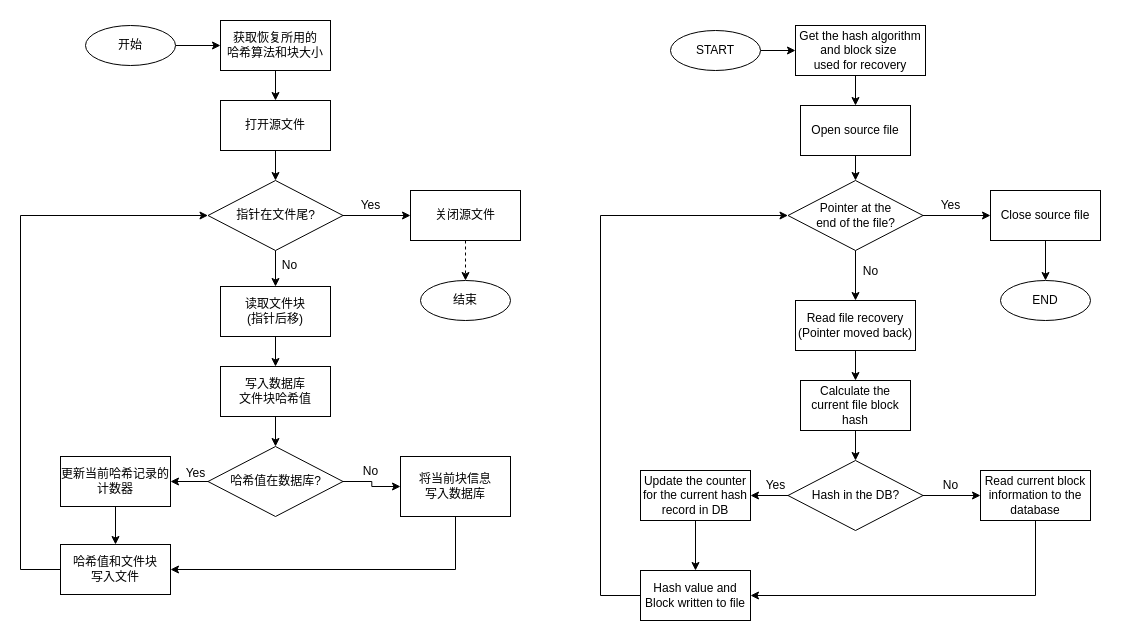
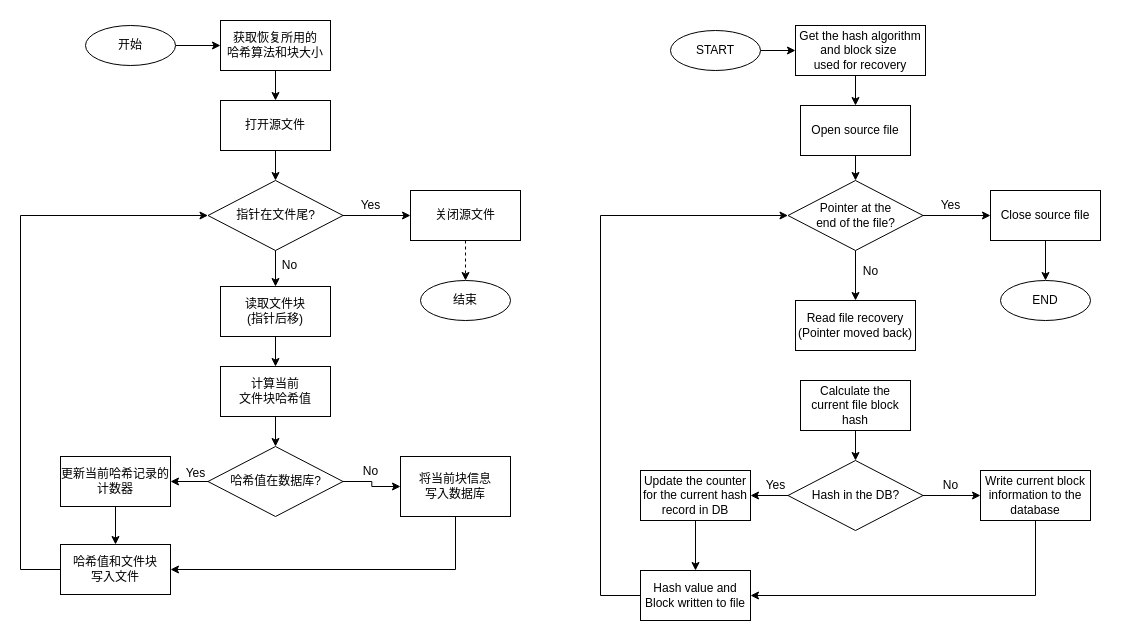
(856, 370) -> none
(276, 392) -> (276, 392)
(1036, 496) -> (1036, 496)
